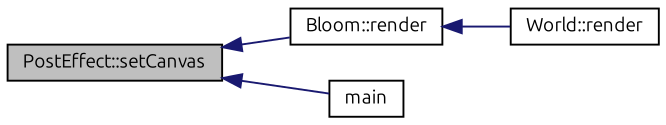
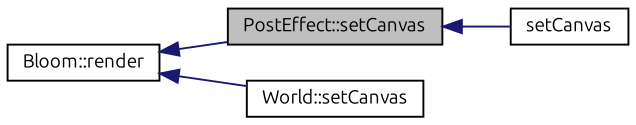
(585, 27) -> (335, 99)
(266, 41) -> (203, 45)
(366, 99) -> (570, 27)
